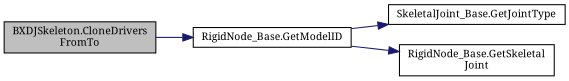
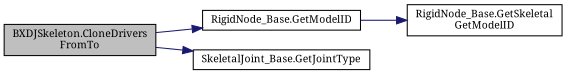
(365, 27) -> (169, 49)
(477, 60) -> (485, 20)
